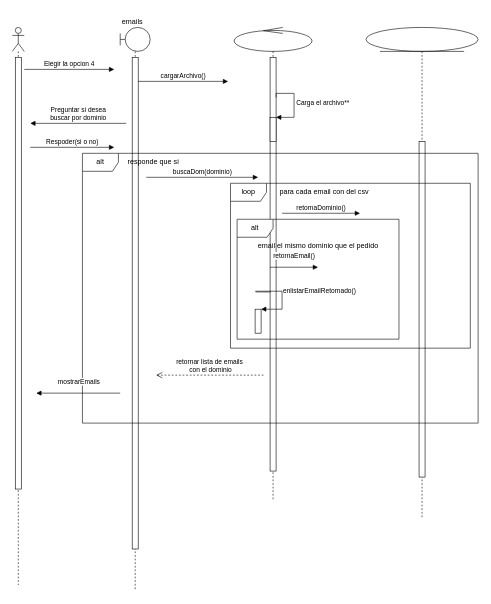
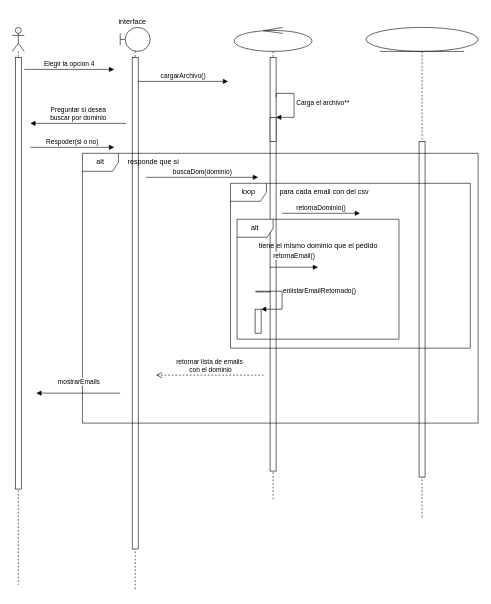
(133, 21) -> (133, 21)
(319, 246) -> (319, 246)
